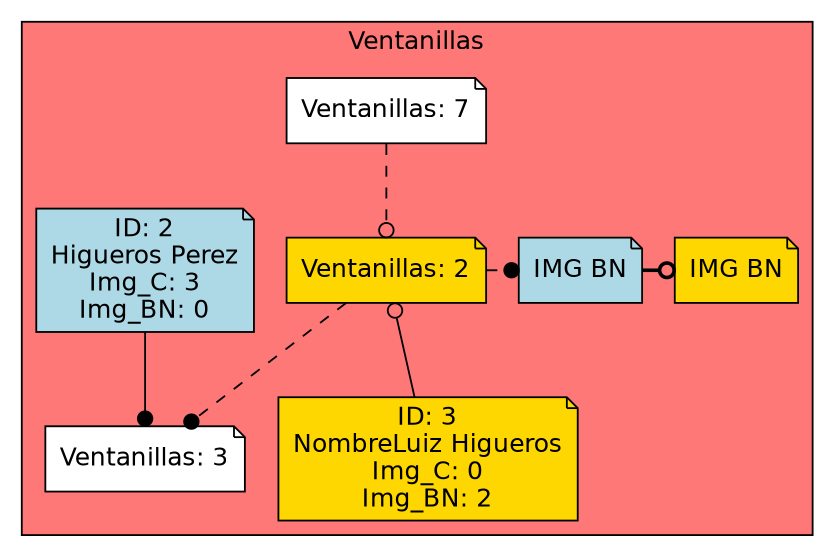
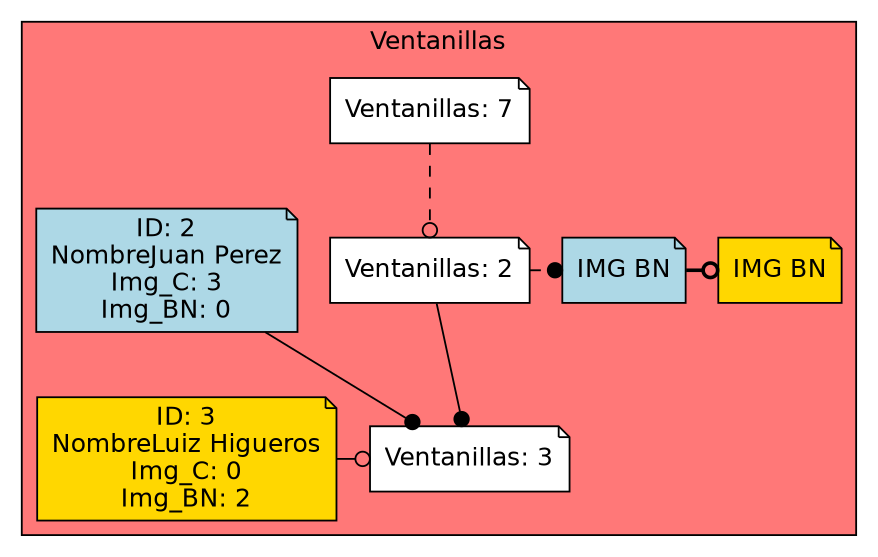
(145, 270) -> (167, 270)
(386, 270) -> (430, 270)
(406, 358) -> (346, 459)
(272, 360) -> (448, 358)
